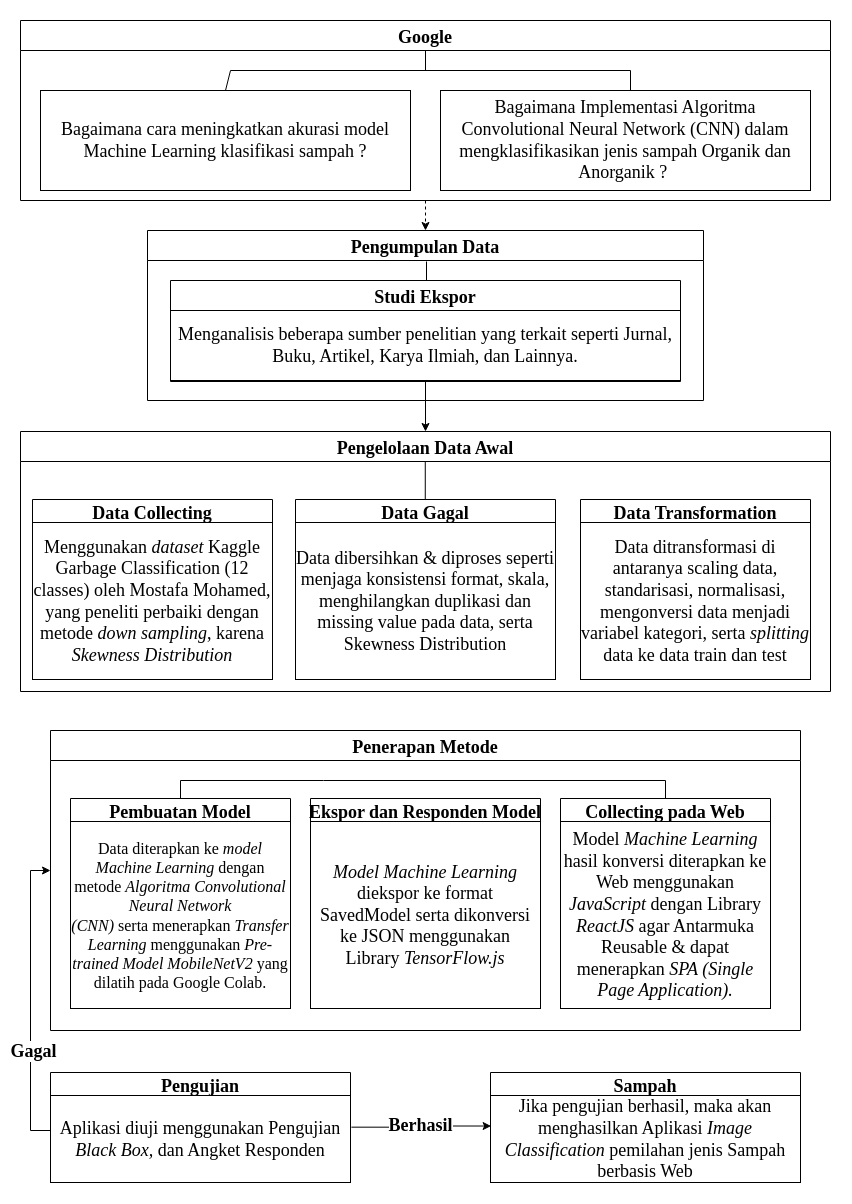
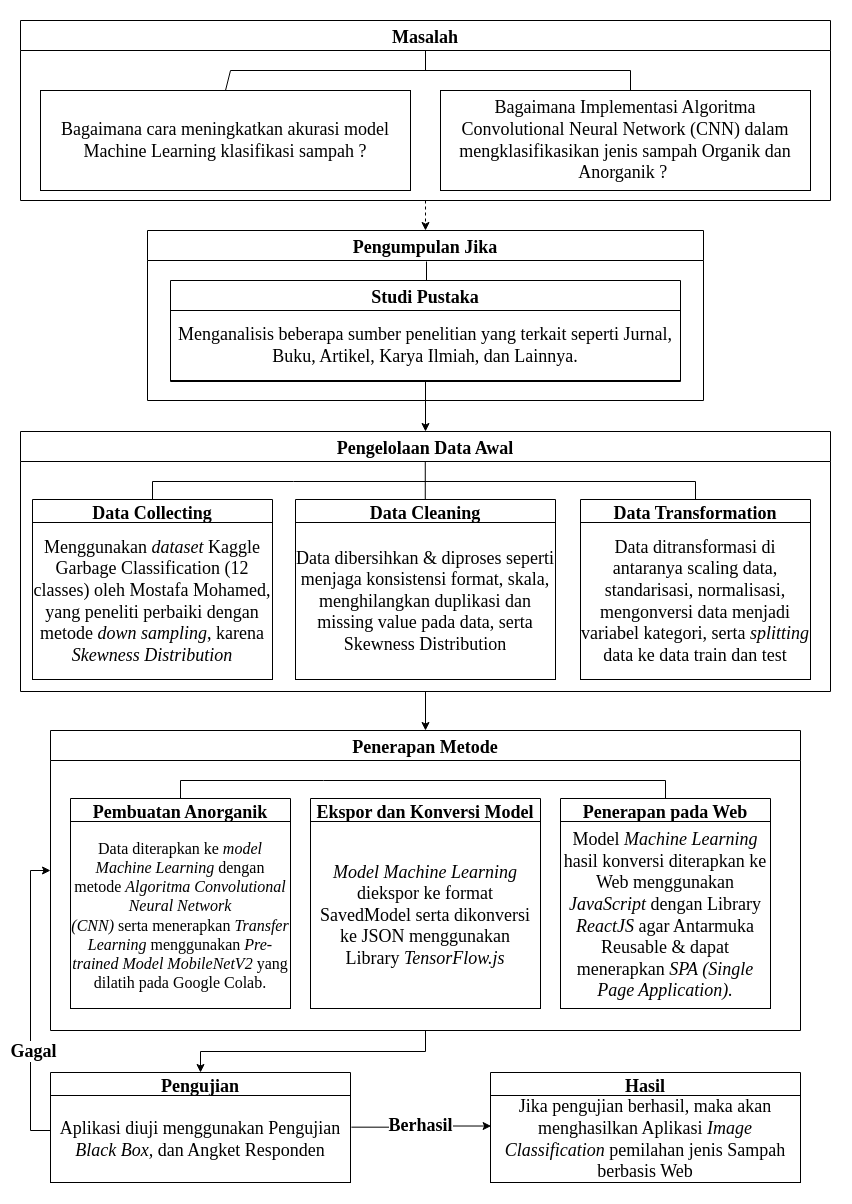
(425, 37) -> (425, 37)
(425, 247) -> (425, 247)
(425, 297) -> (425, 297)
none -> (423, 482)
(425, 513) -> (425, 513)
none -> (426, 708)
(180, 812) -> (180, 812)
(425, 812) -> (425, 812)
(665, 812) -> (665, 812)
none -> (317, 1052)
(645, 1086) -> (645, 1086)
